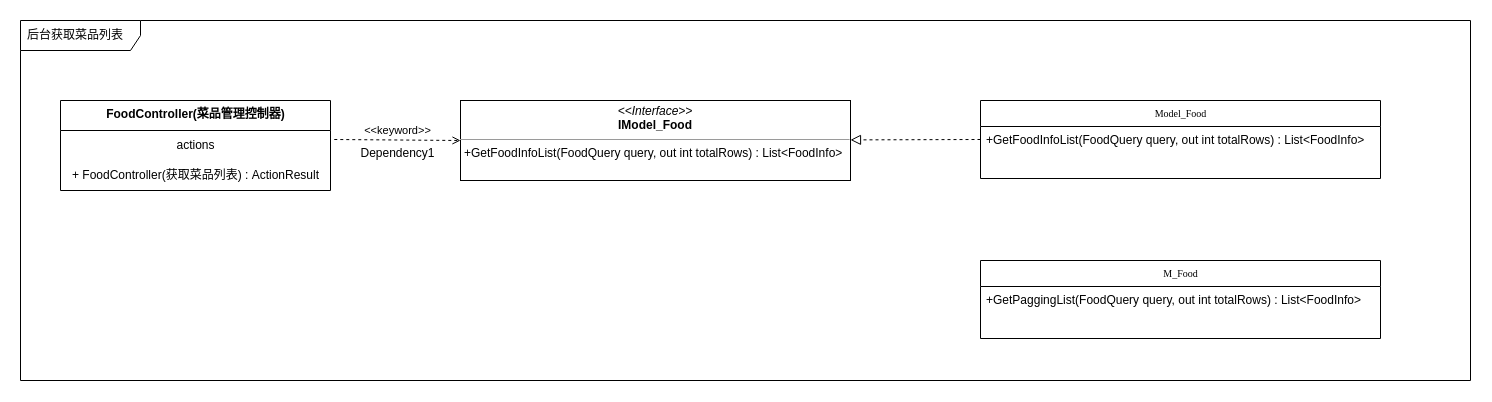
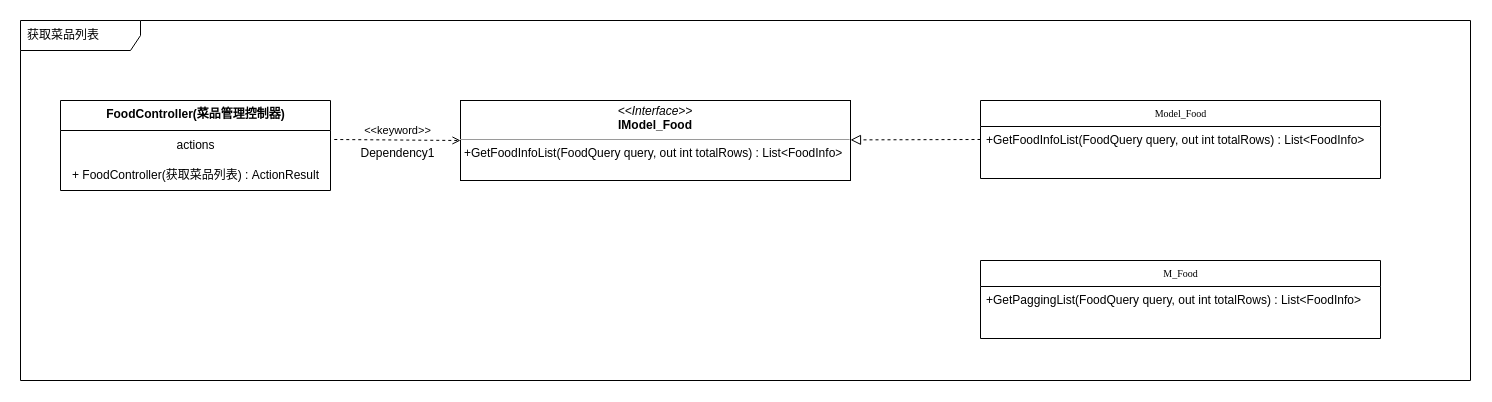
(76, 36) -> (64, 36)
